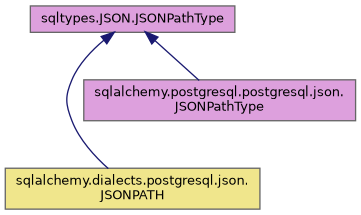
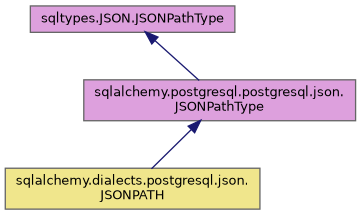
(67, 105) -> (171, 149)
